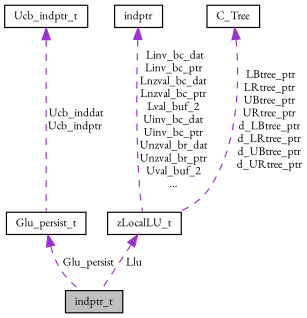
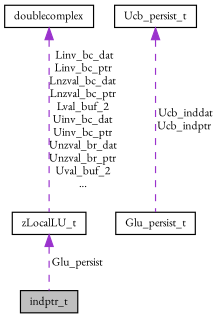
(46, 16) -> (156, 16)
(139, 16) -> (49, 16)
(233, 16) -> none
(133, 263) -> (76, 263)
(62, 271) -> none
